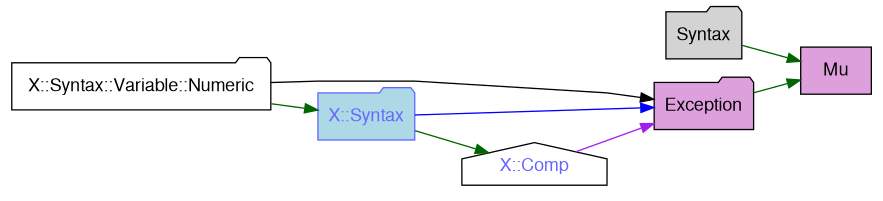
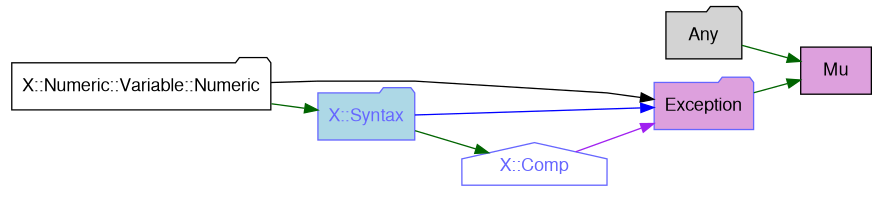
(704, 35) -> (704, 35)
(141, 86) -> (141, 86)
(704, 106) -> (704, 106)
(534, 166) -> (534, 166)
